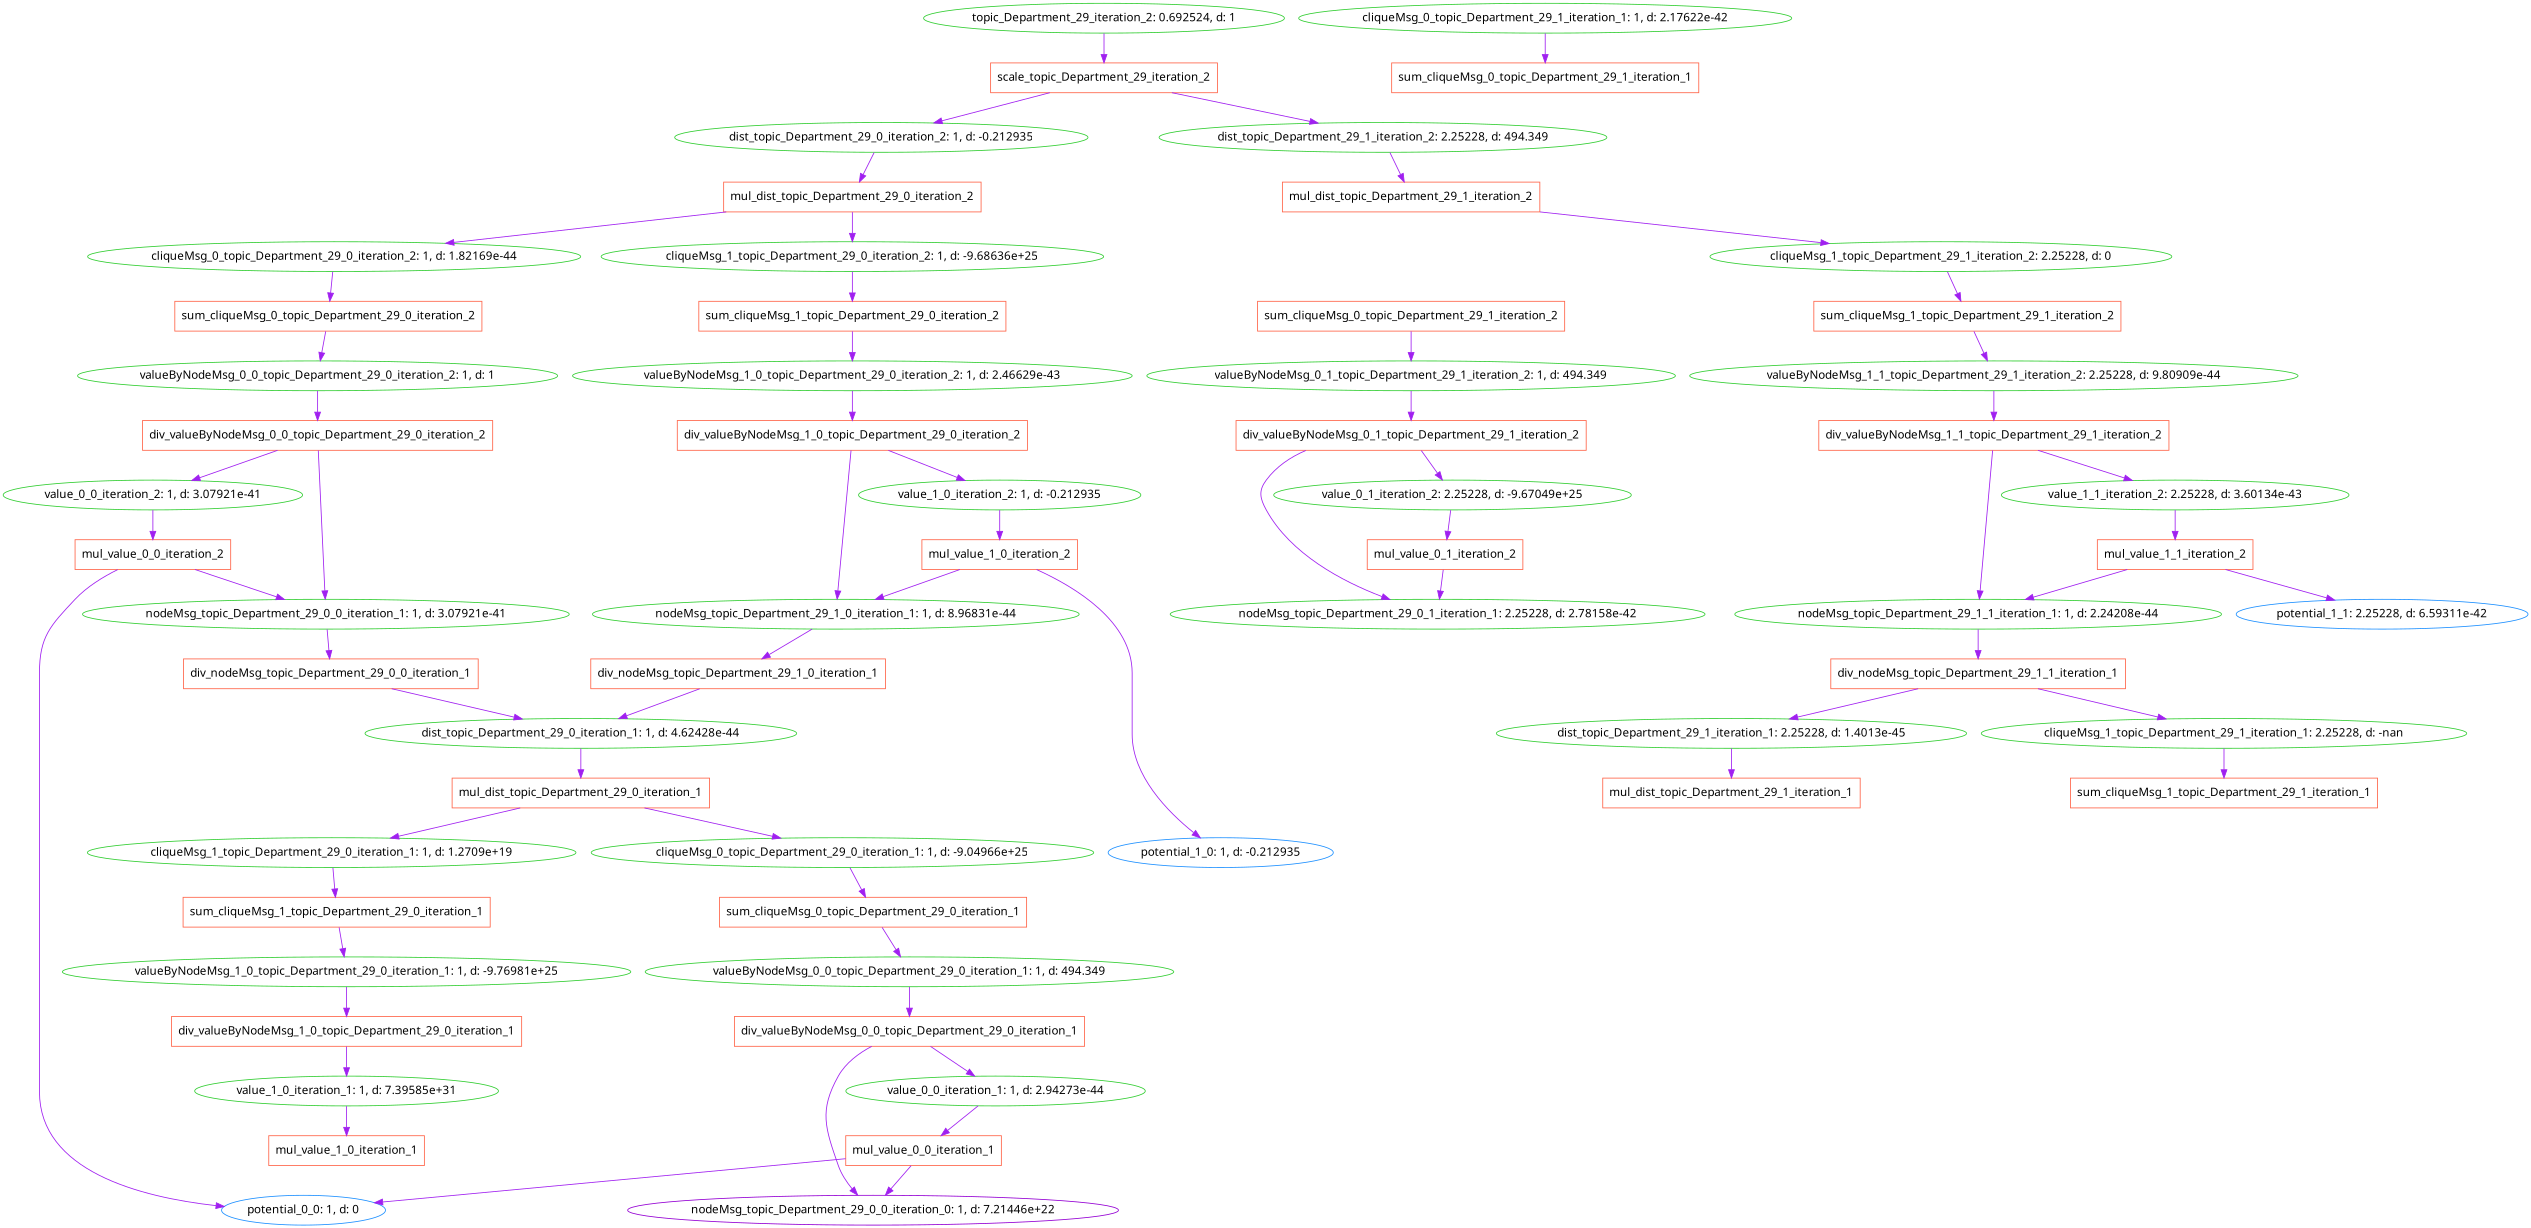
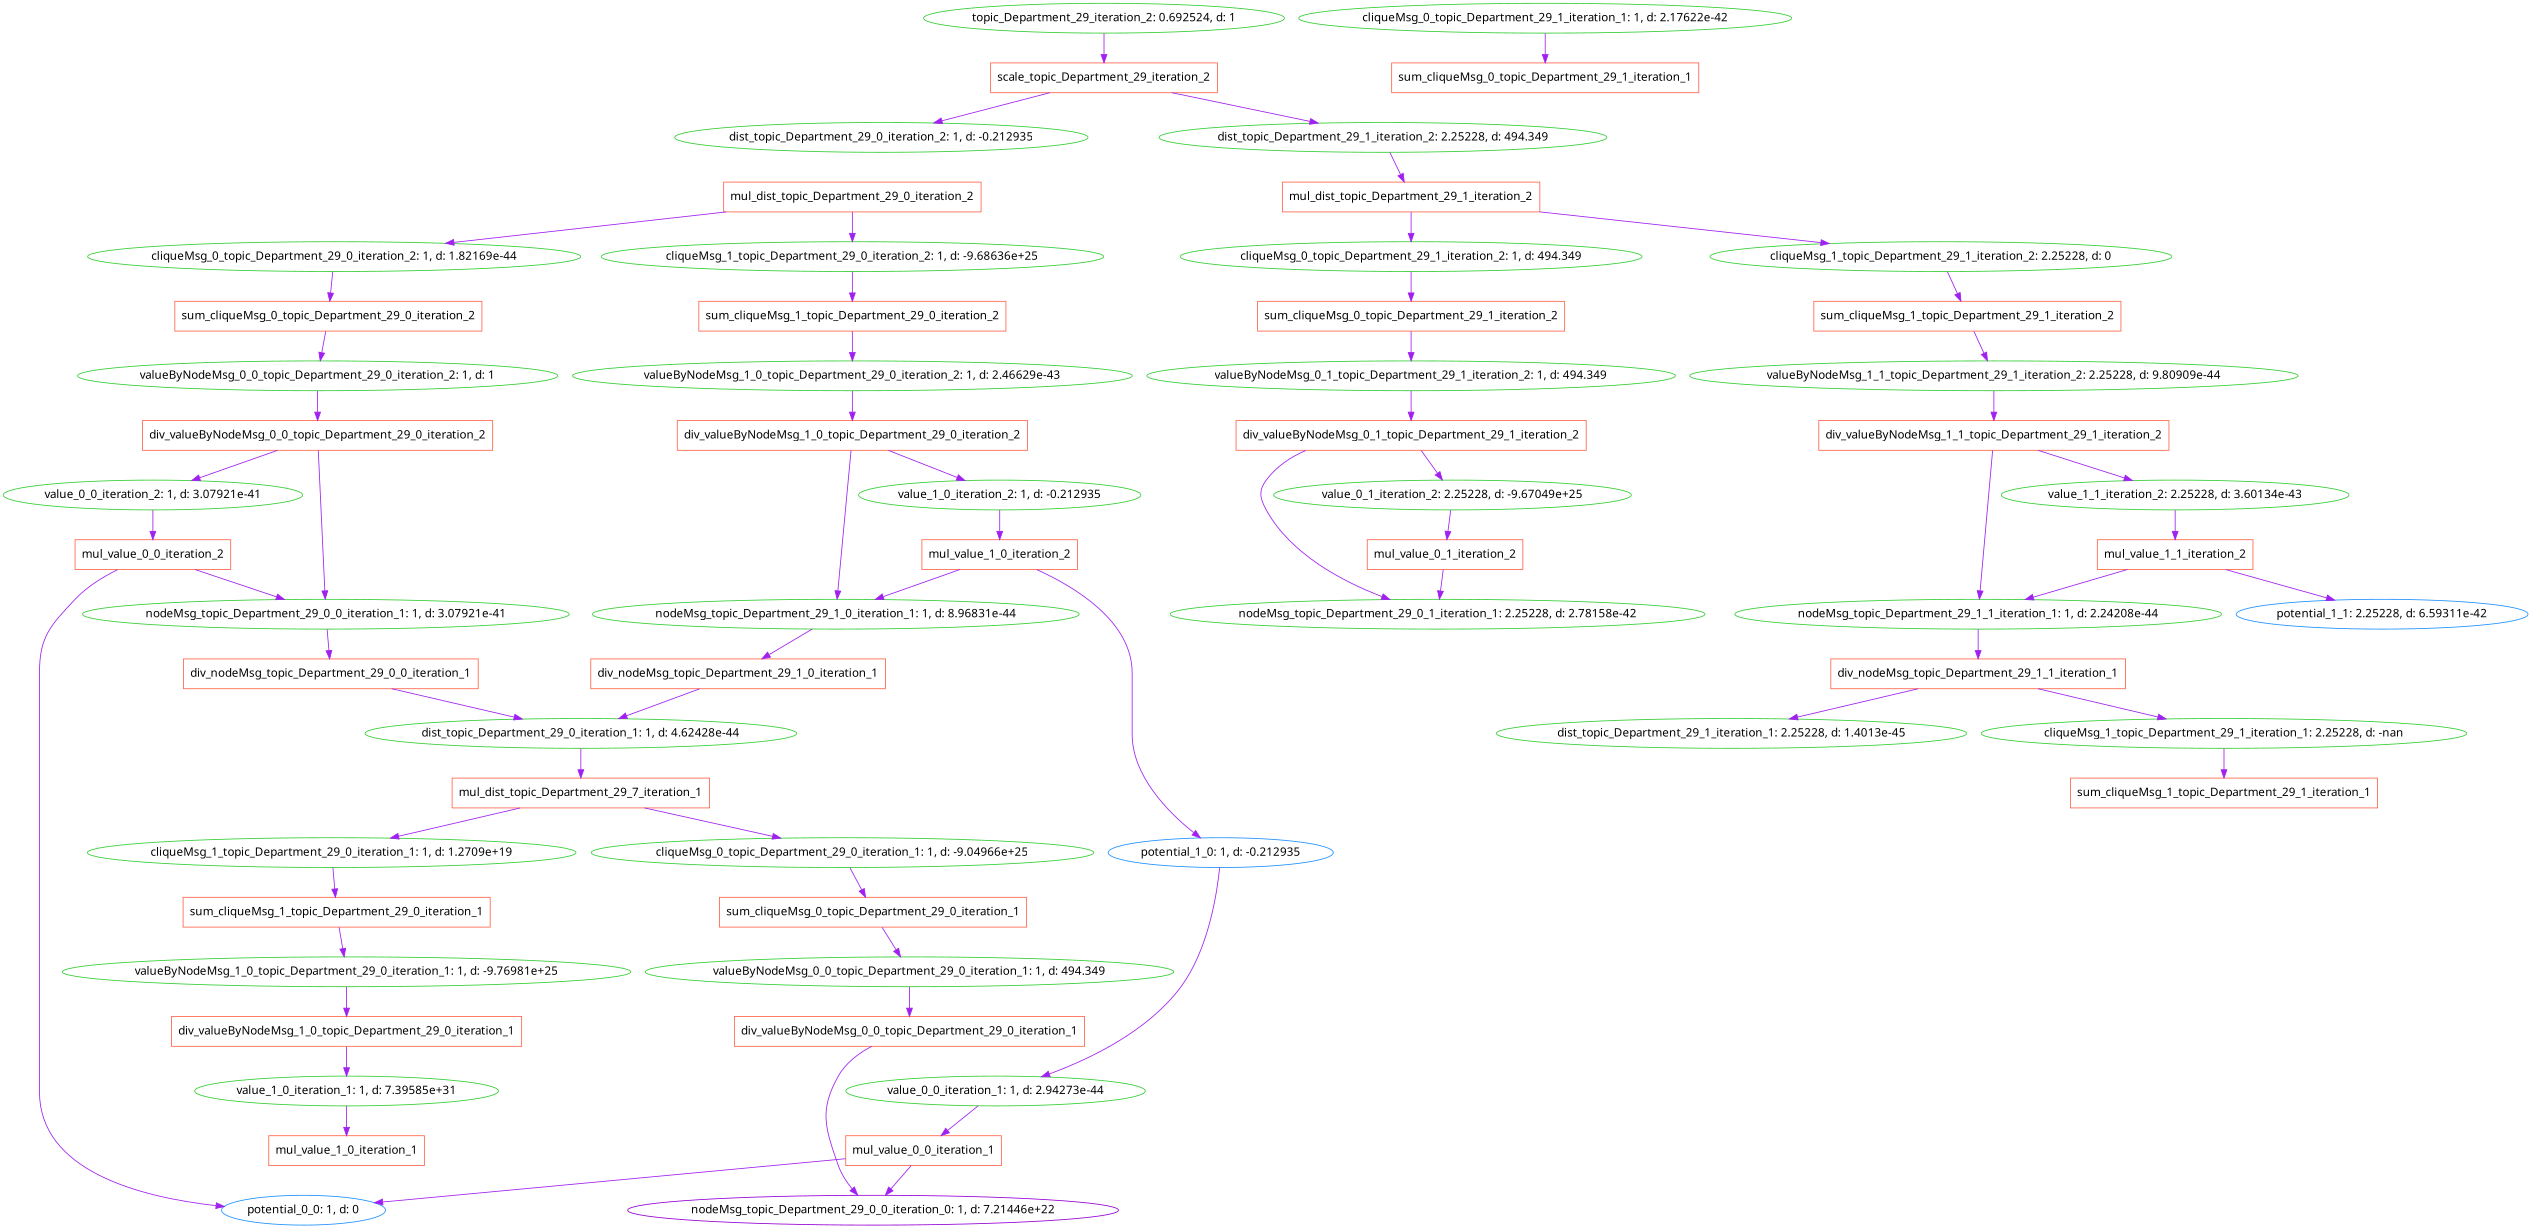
(869, 163) -> none
none -> (1411, 257)
(581, 793) -> (581, 793)
(1731, 793) -> none
(949, 1059) -> (1170, 999)
